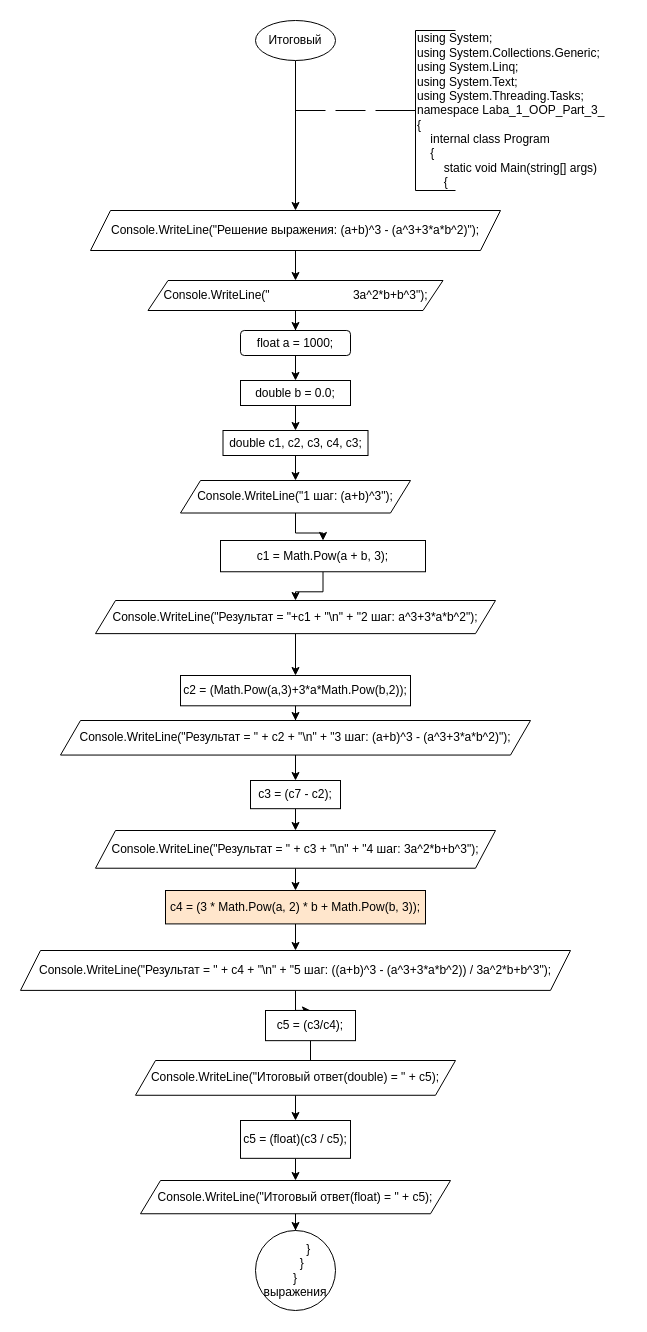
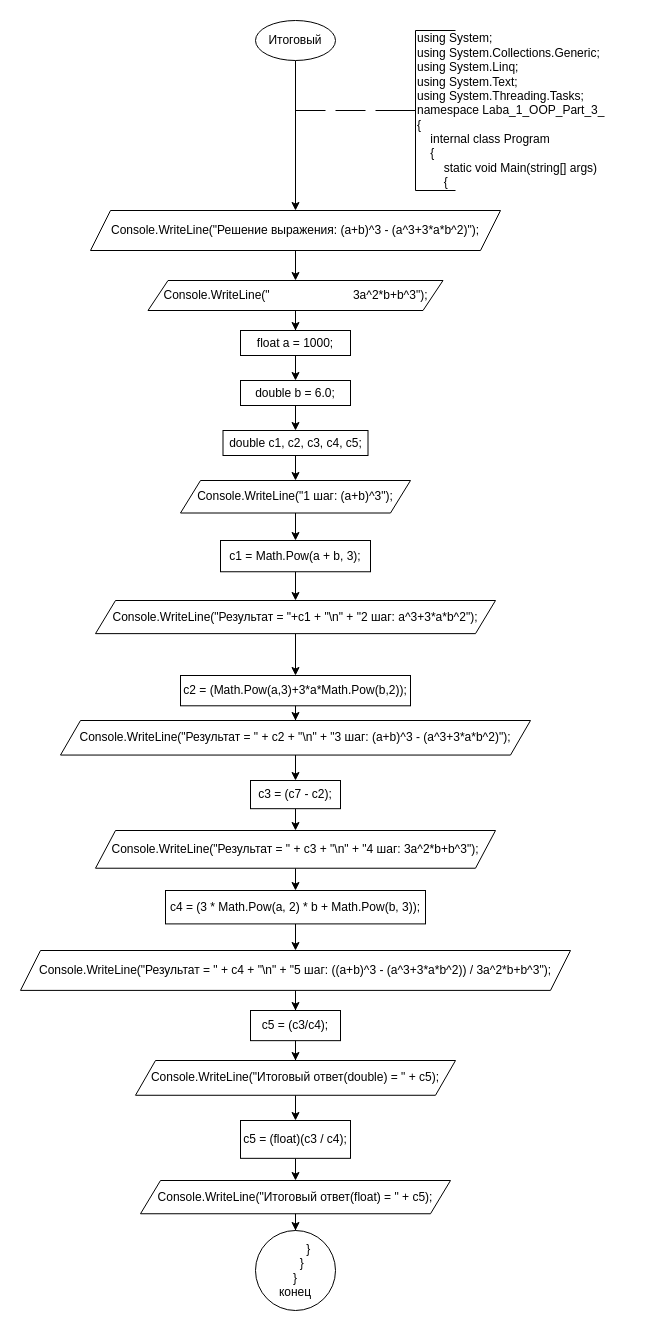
(296, 343) -> (296, 343)
(296, 394) -> (296, 394)
(296, 444) -> (296, 444)
(323, 556) -> (296, 556)
(296, 907) -> (296, 907)
(311, 1026) -> (296, 1026)
(296, 1140) -> (296, 1140)
(296, 1271) -> (296, 1271)
